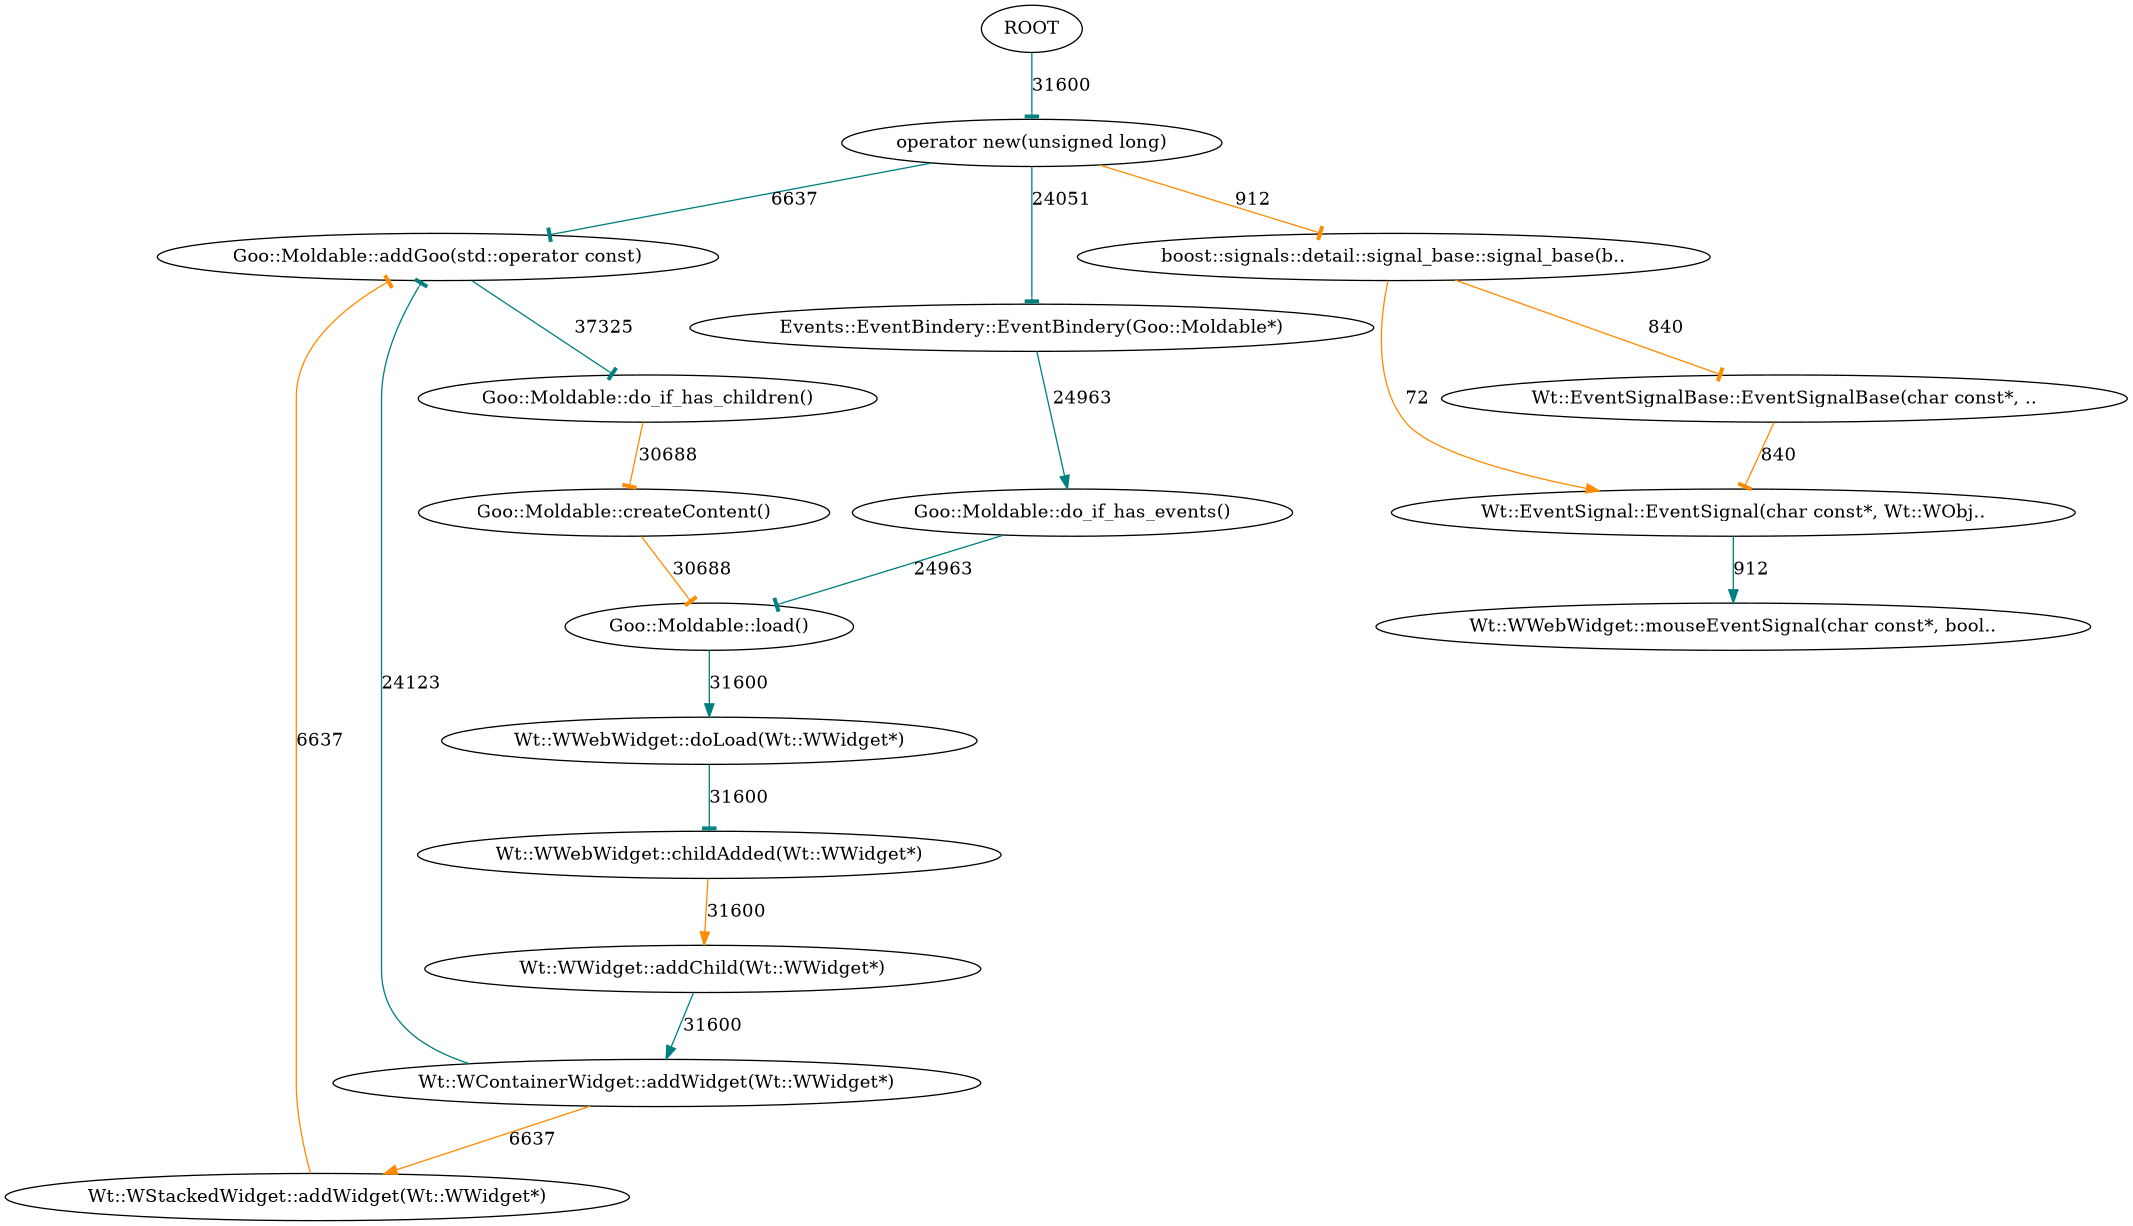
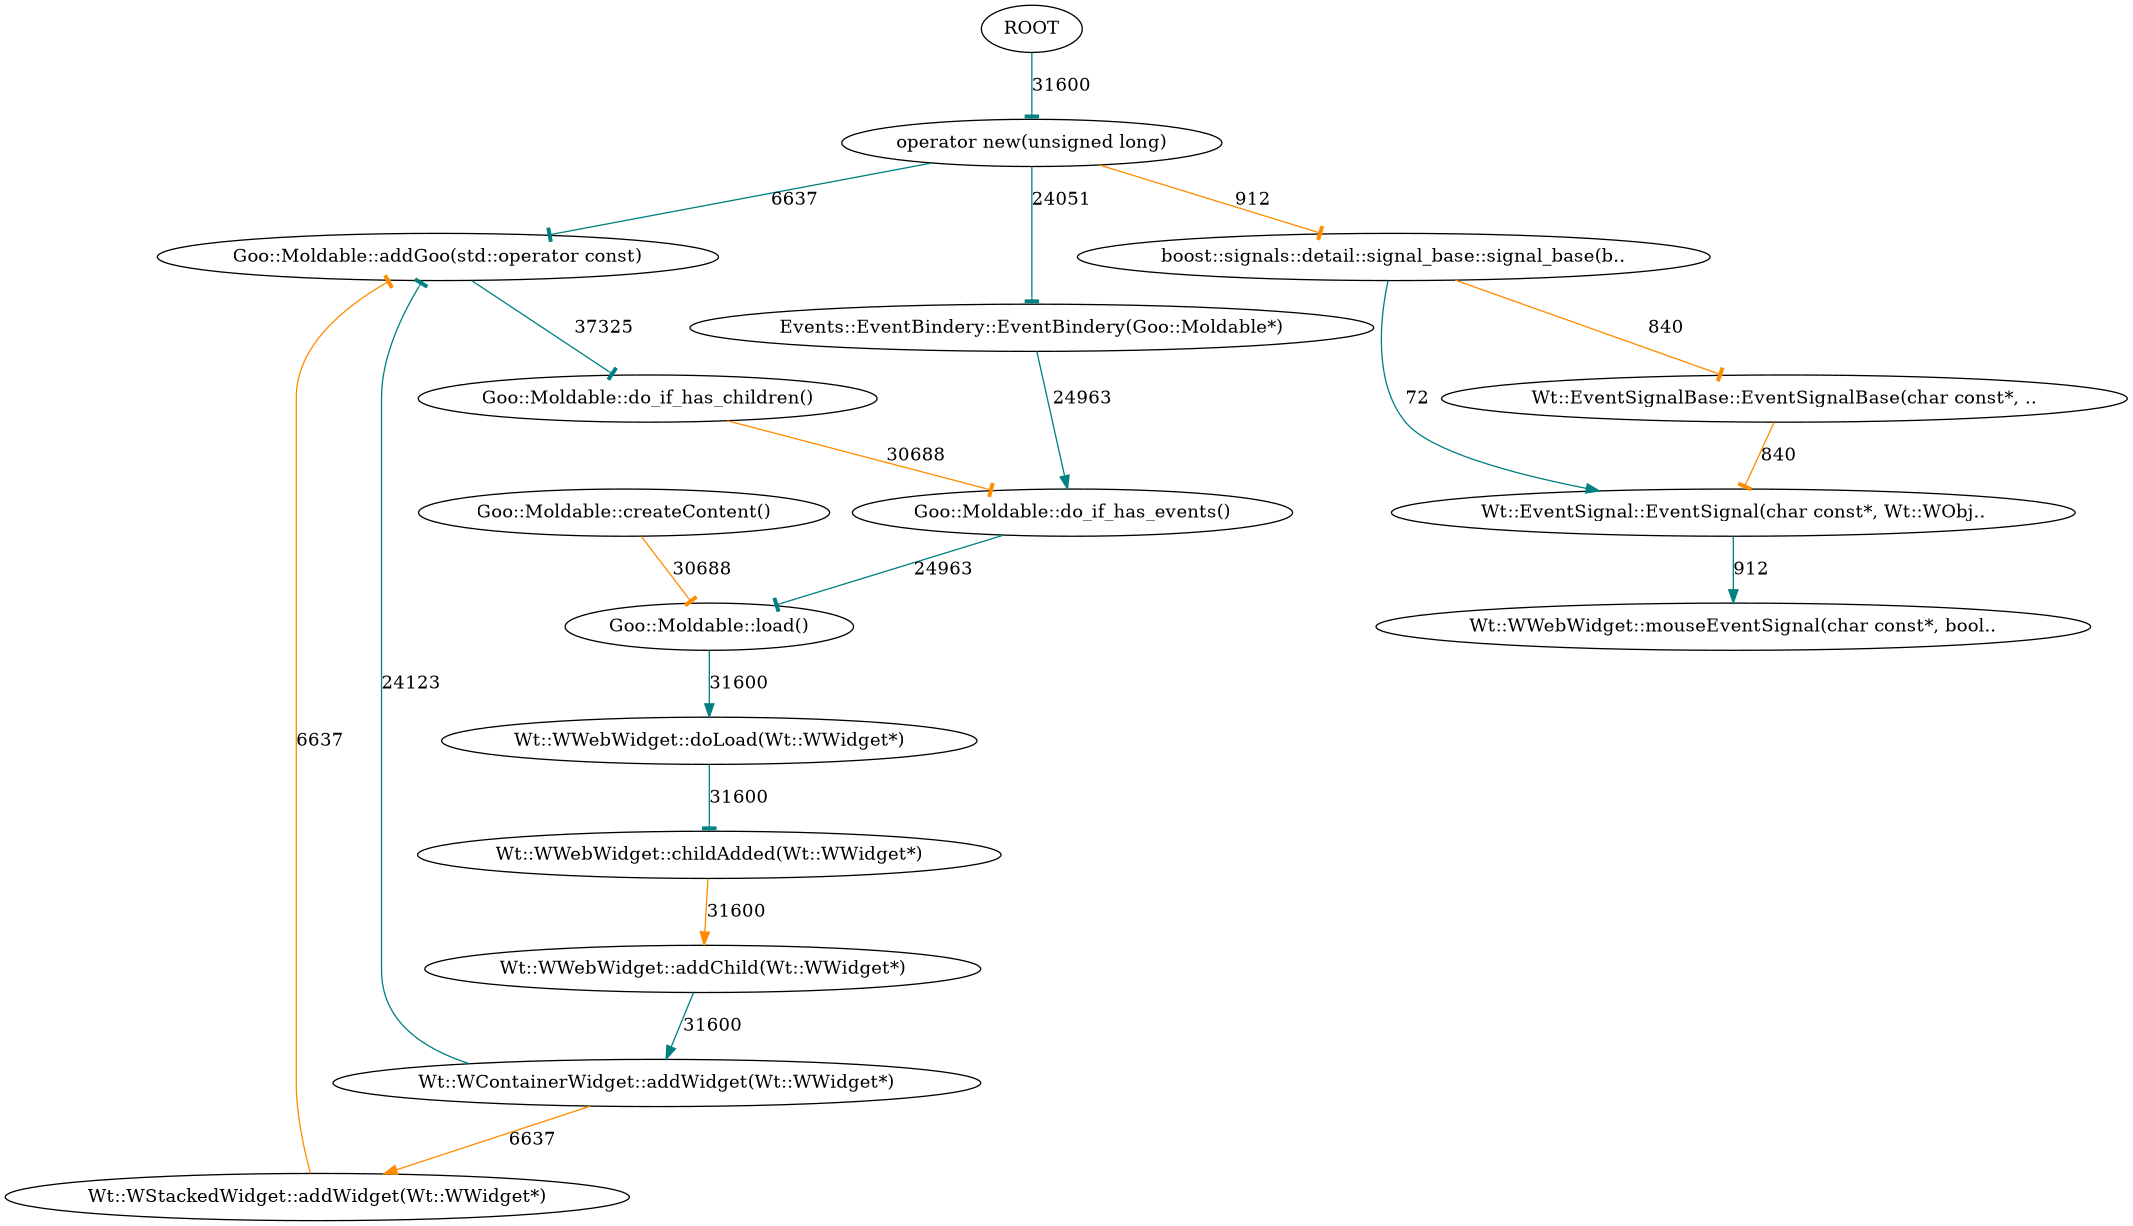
(1424, 437) -> (1424, 437)
(637, 452) -> (857, 455)
(703, 969) -> (703, 969)
